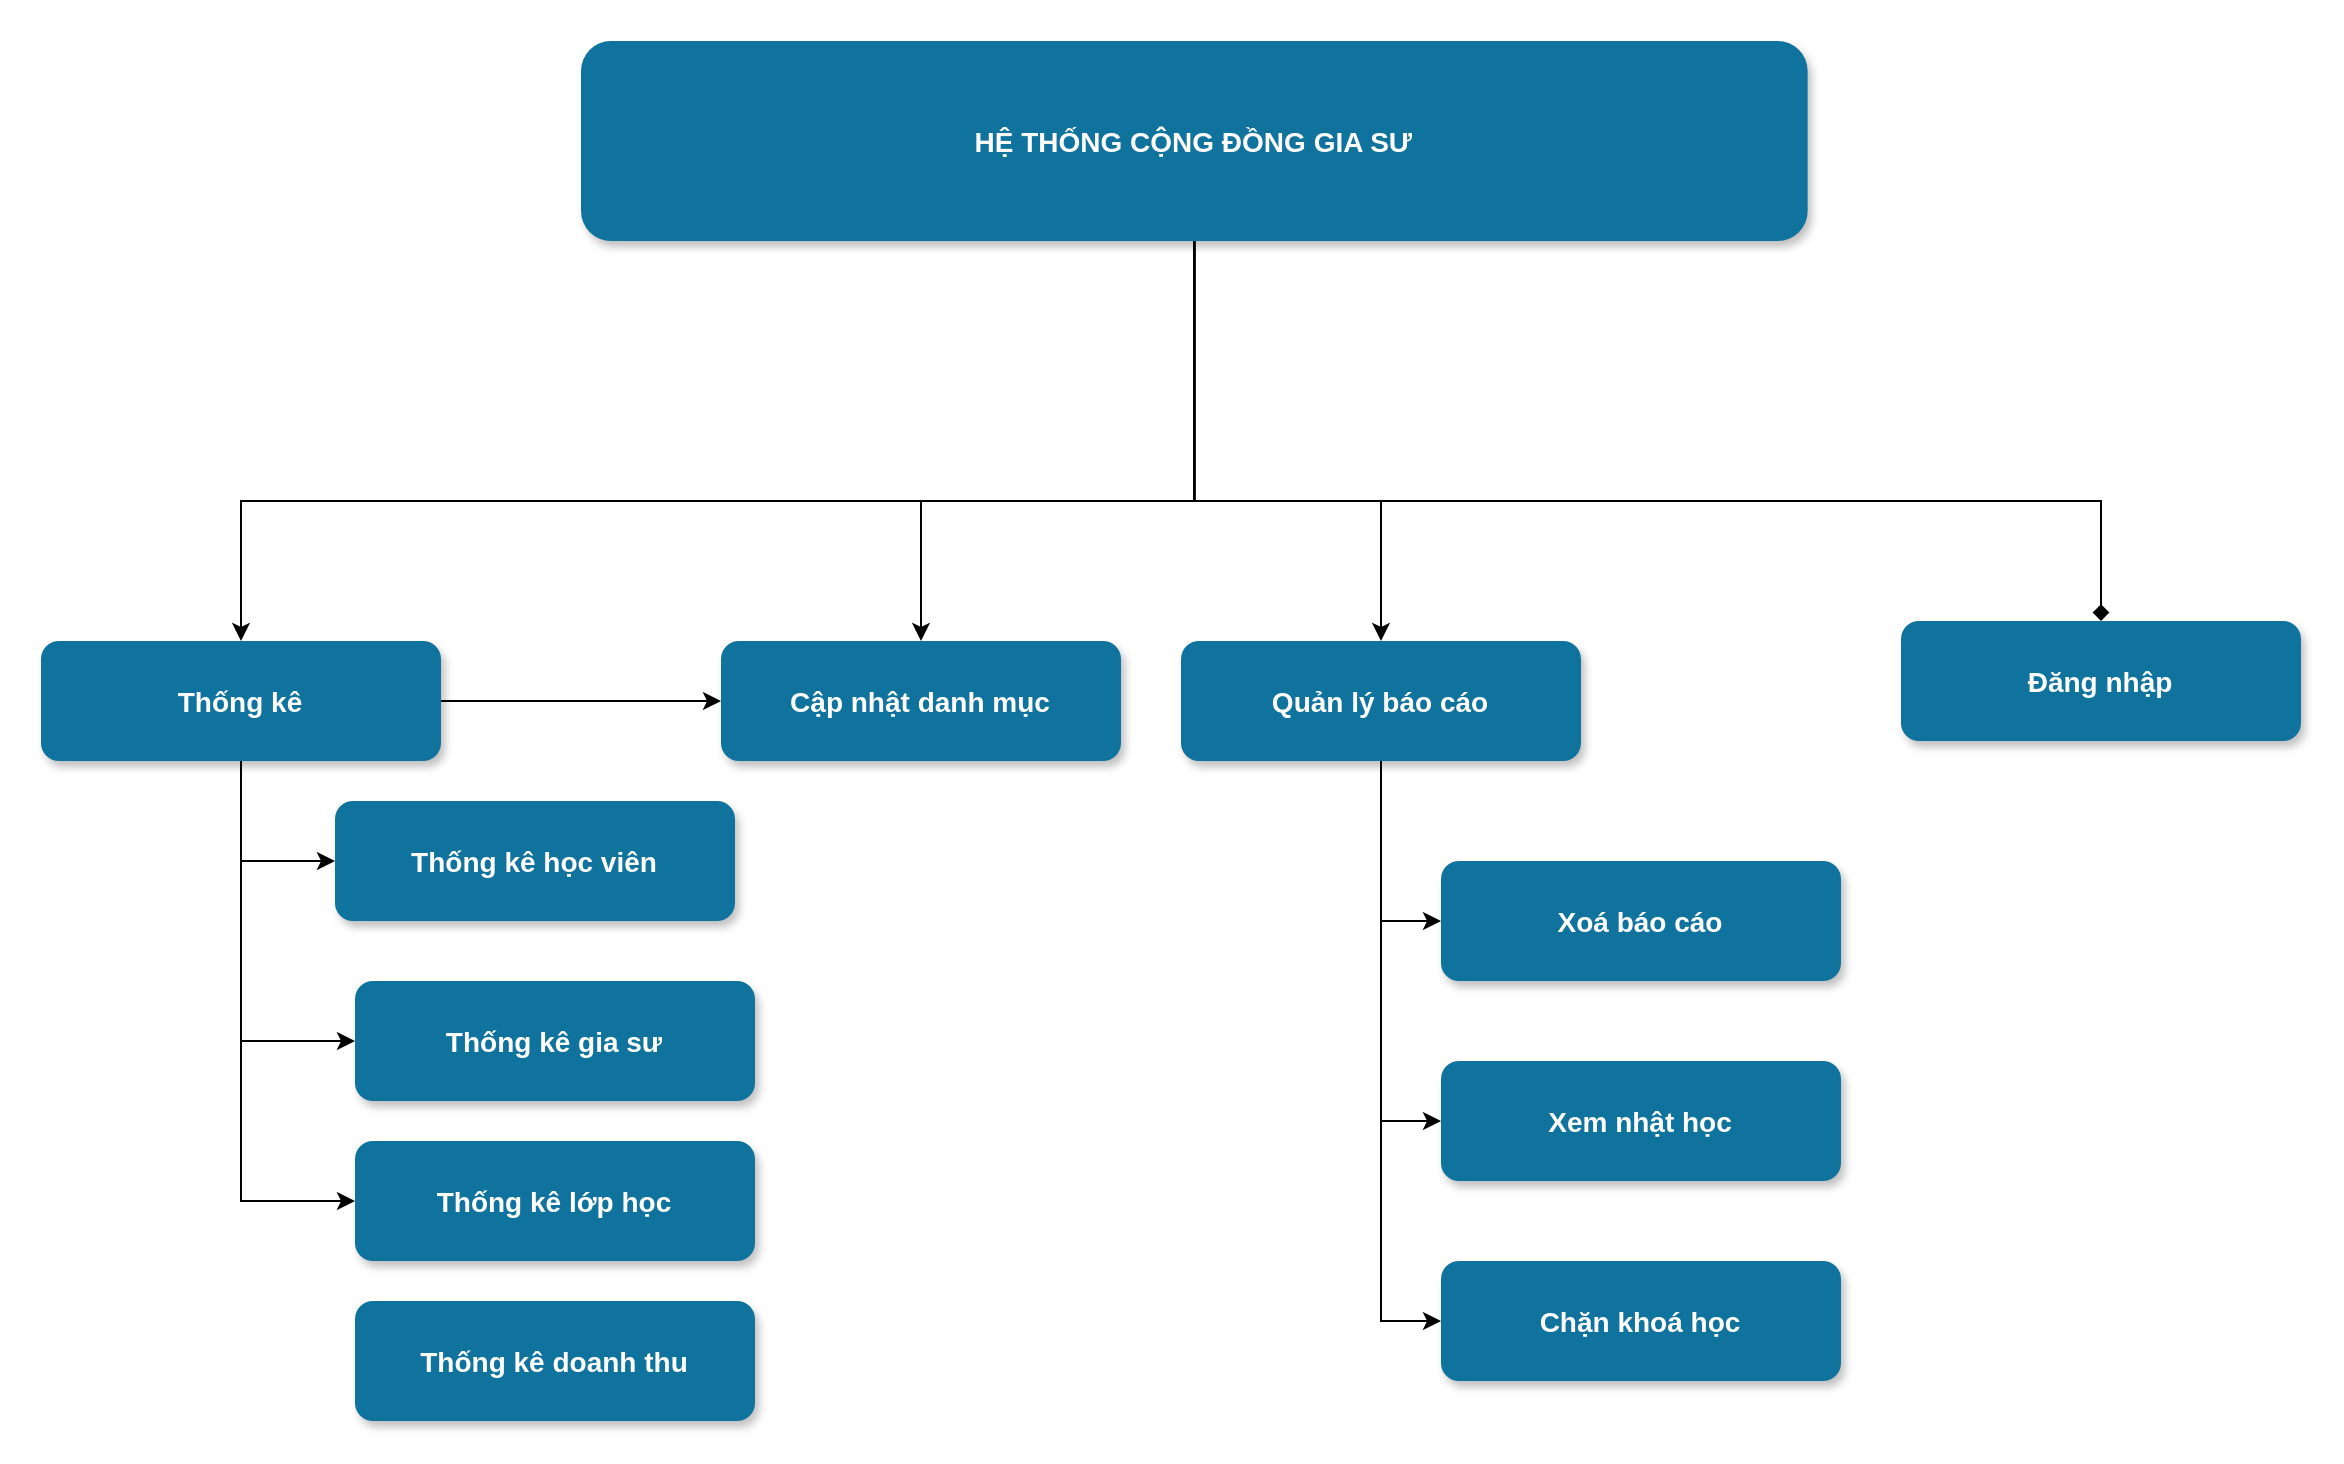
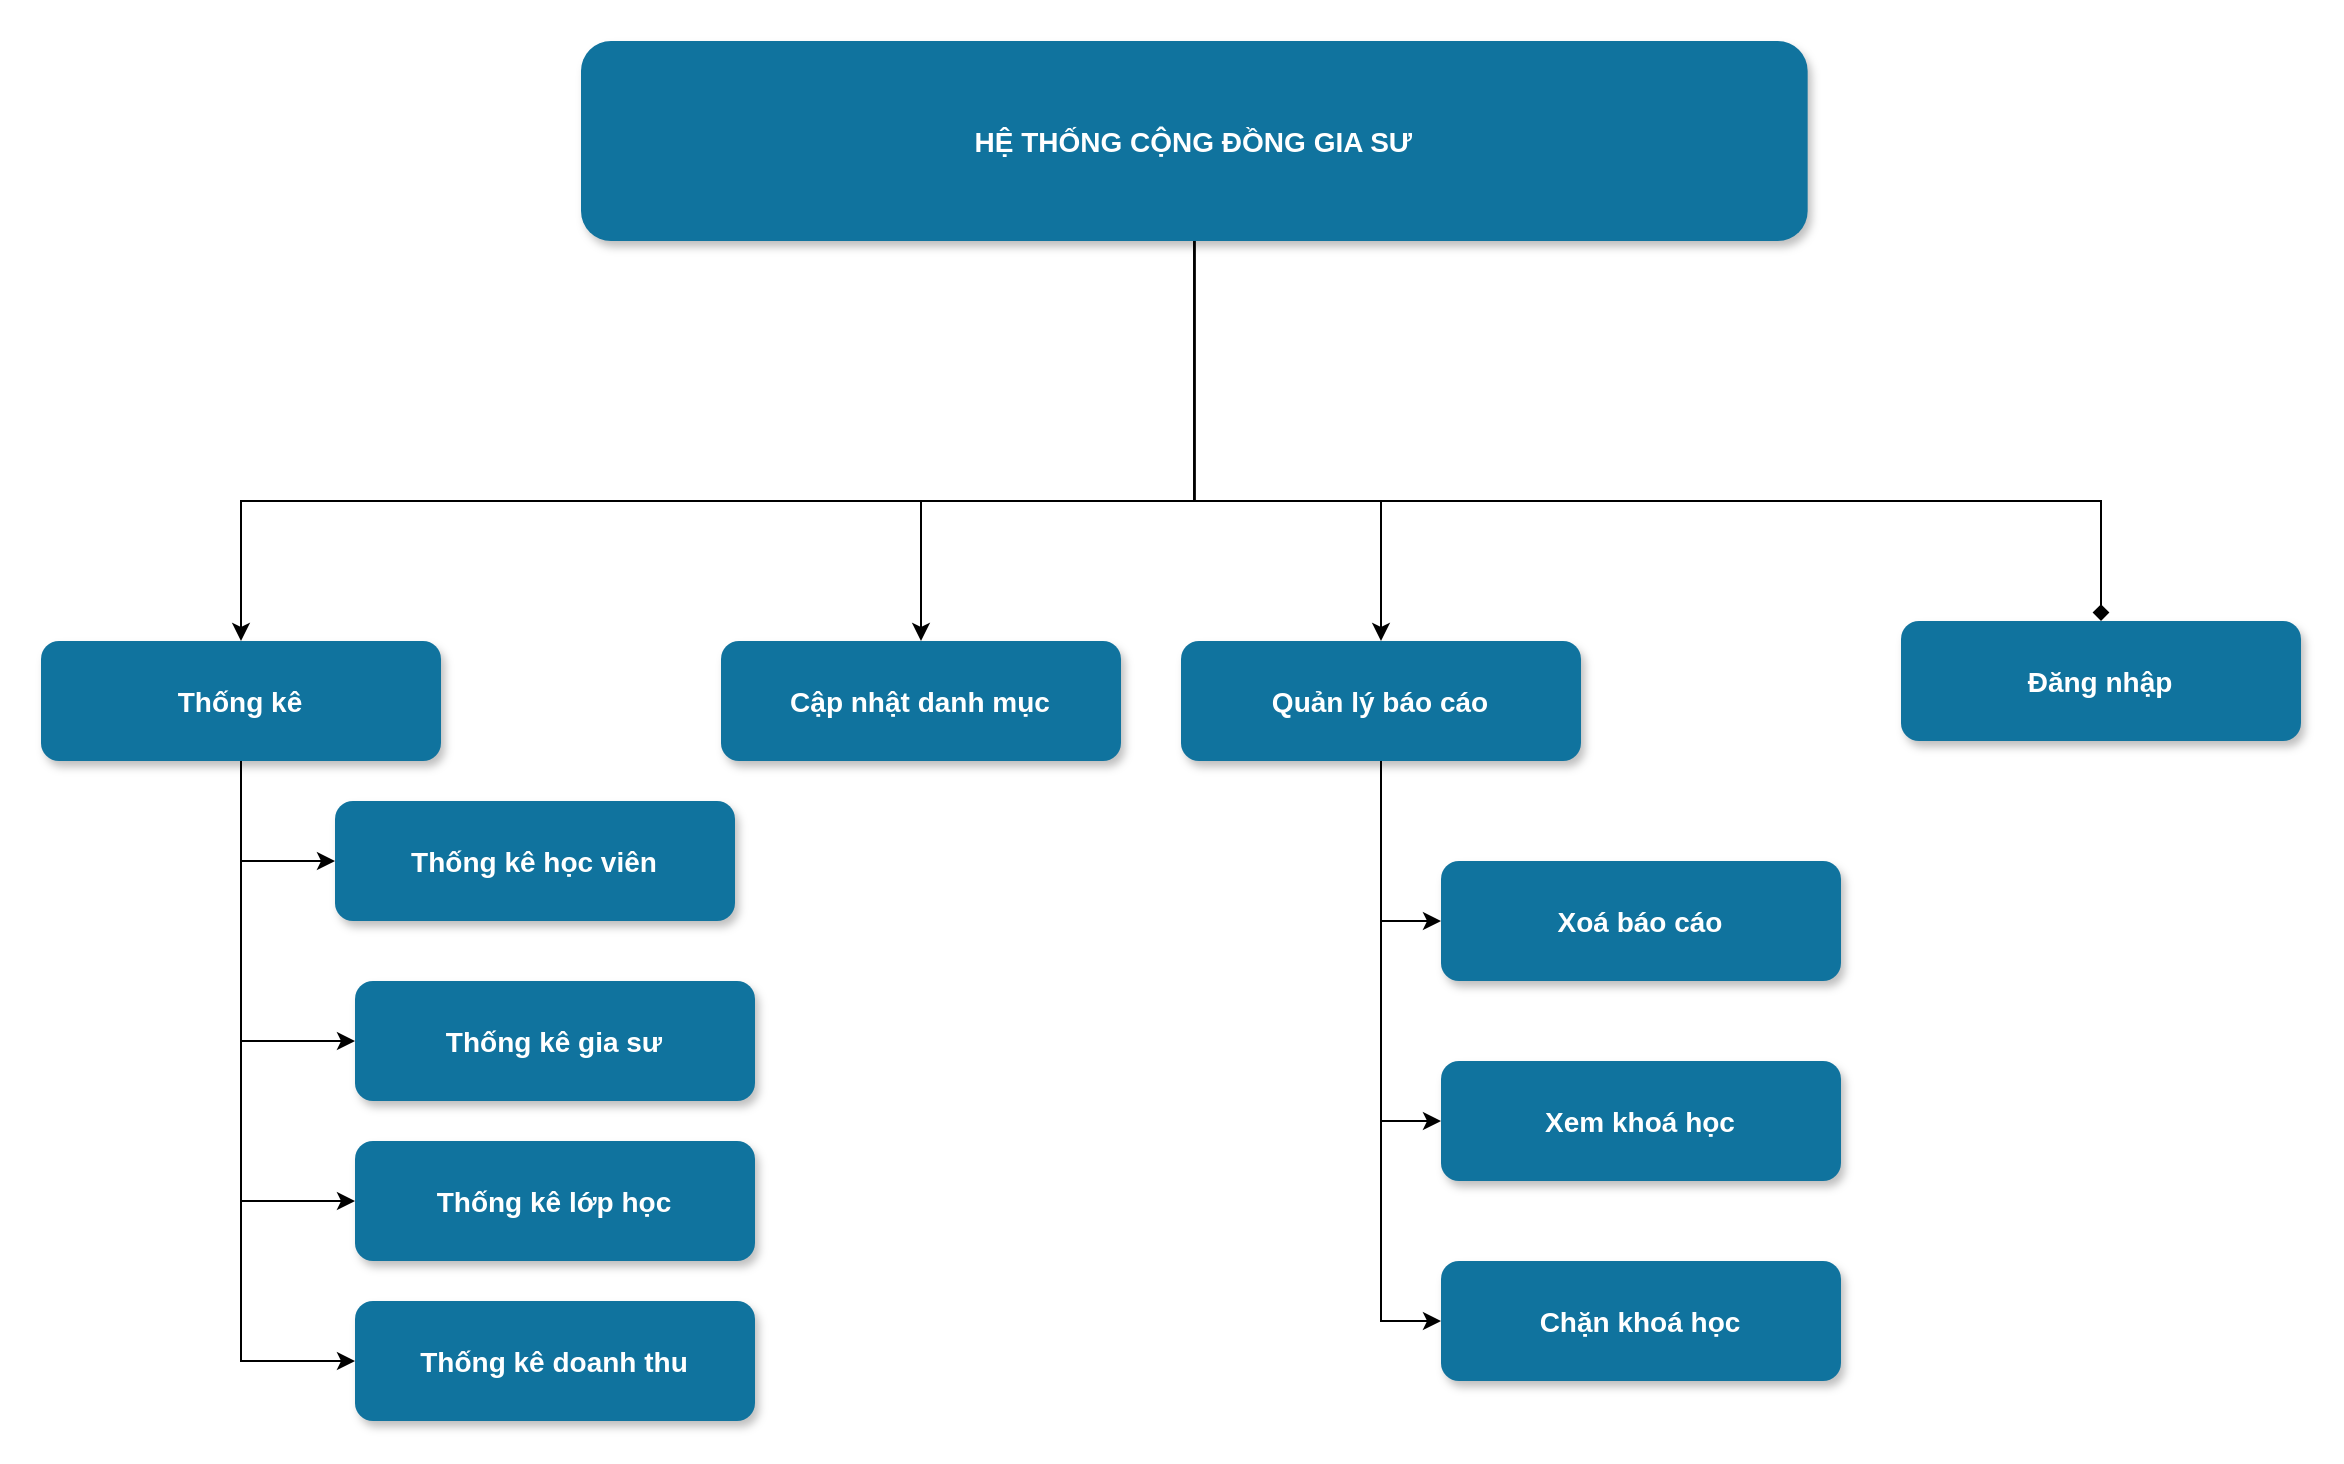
(574, 701) -> (241, 1333)
(1640, 1123) -> (1640, 1123)
